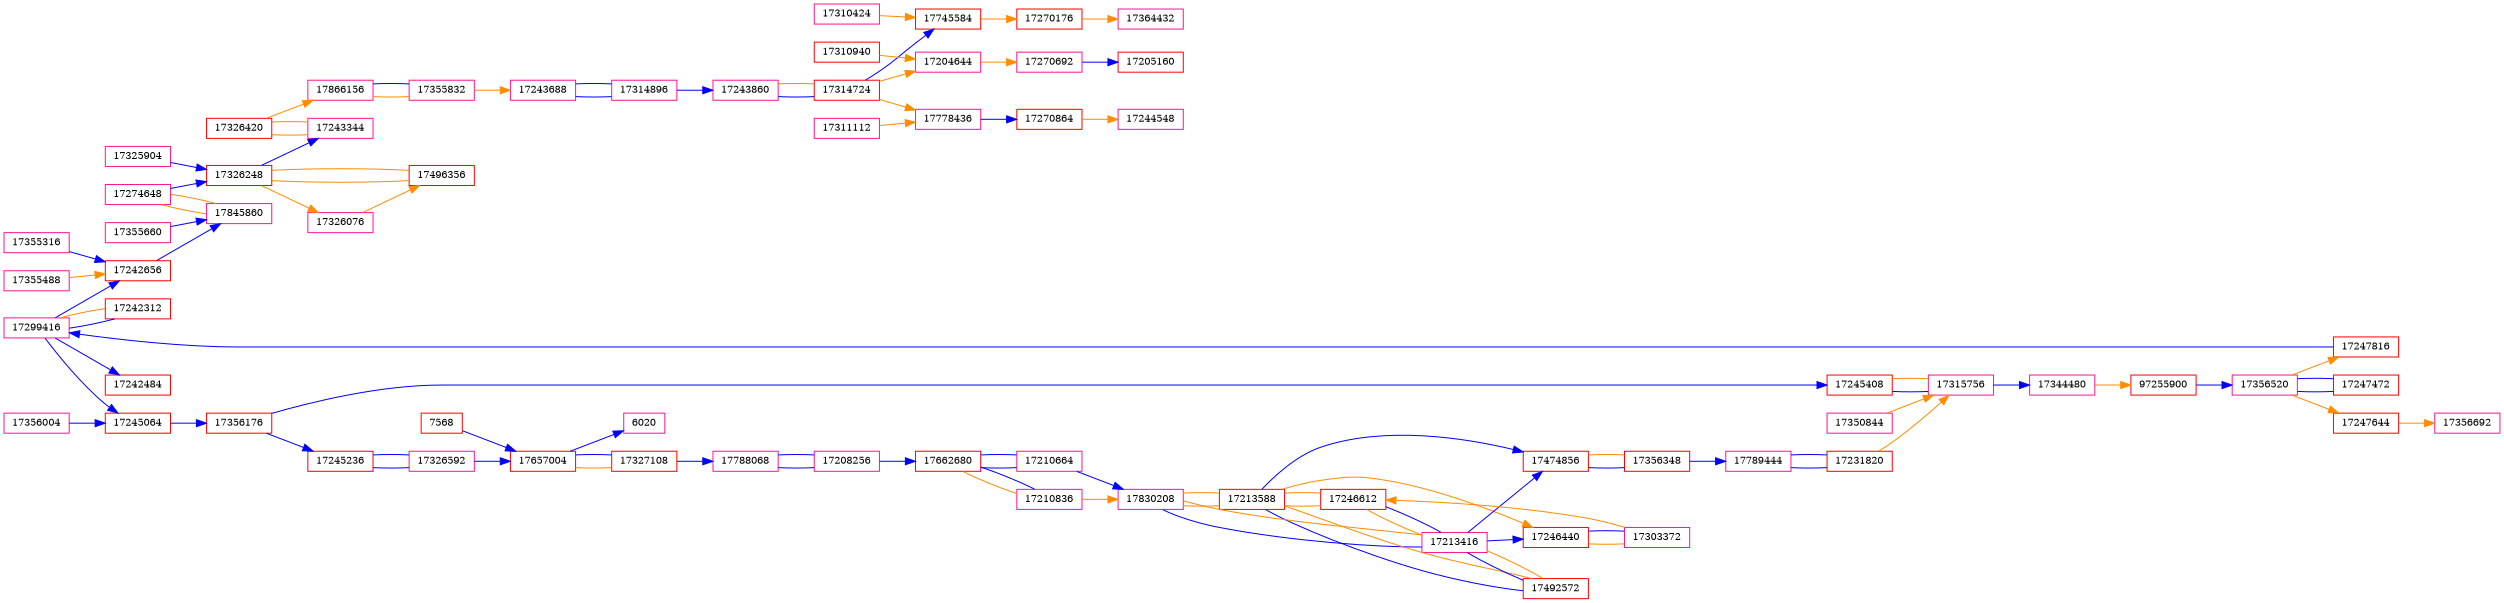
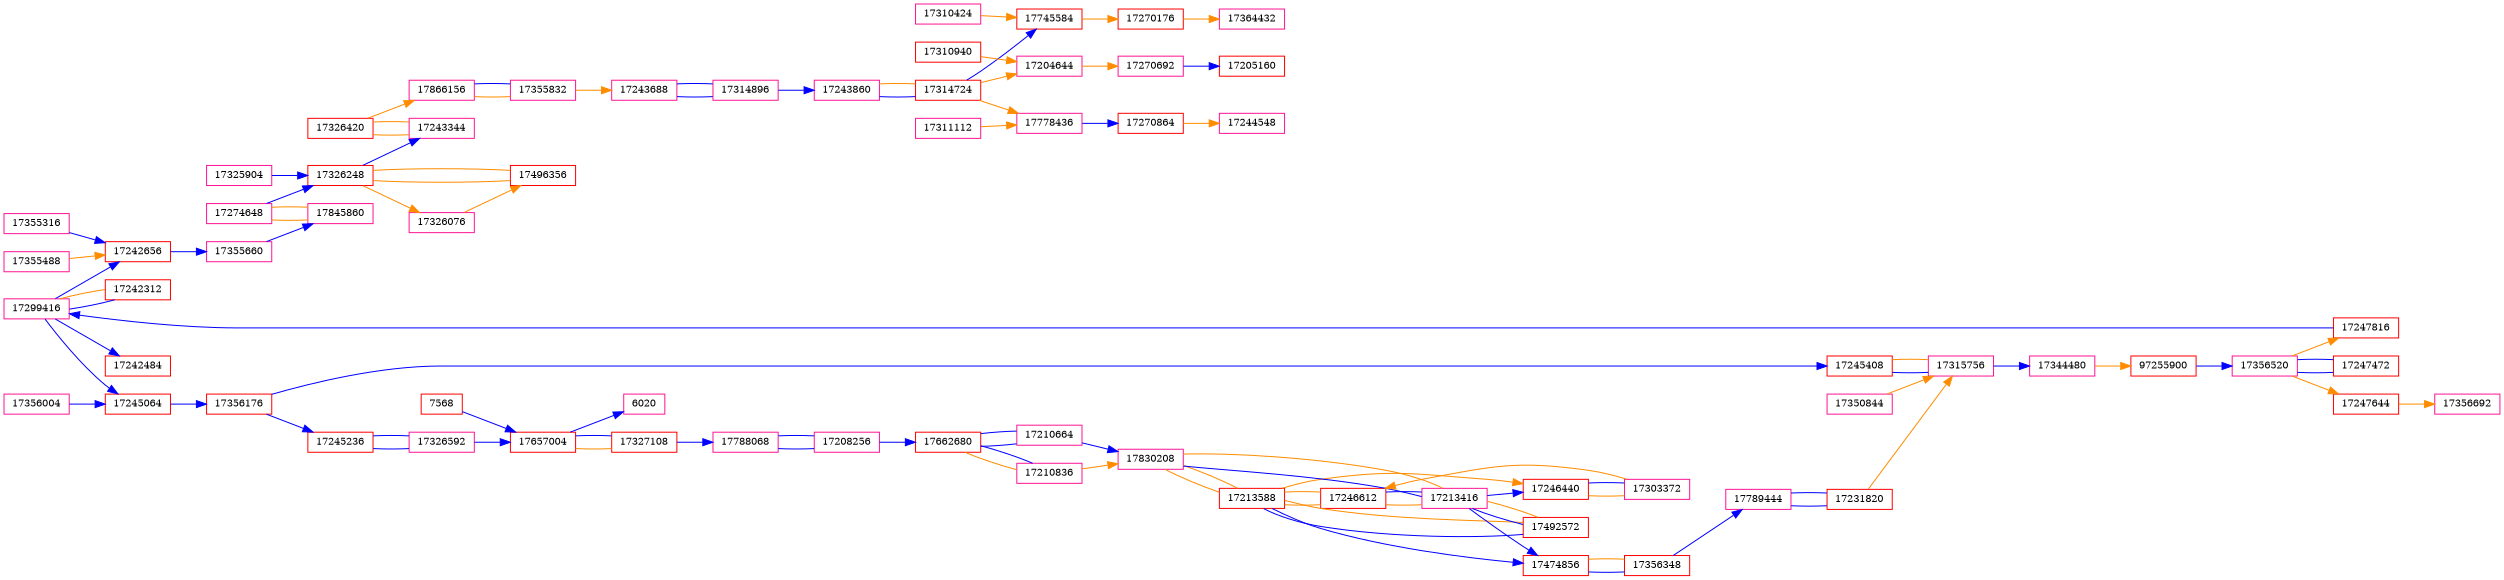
(184, 245) -> (183, 252)
